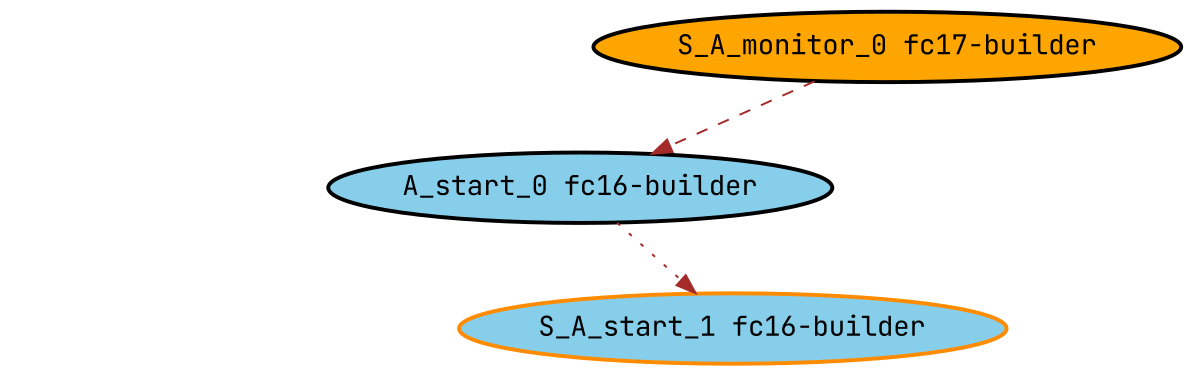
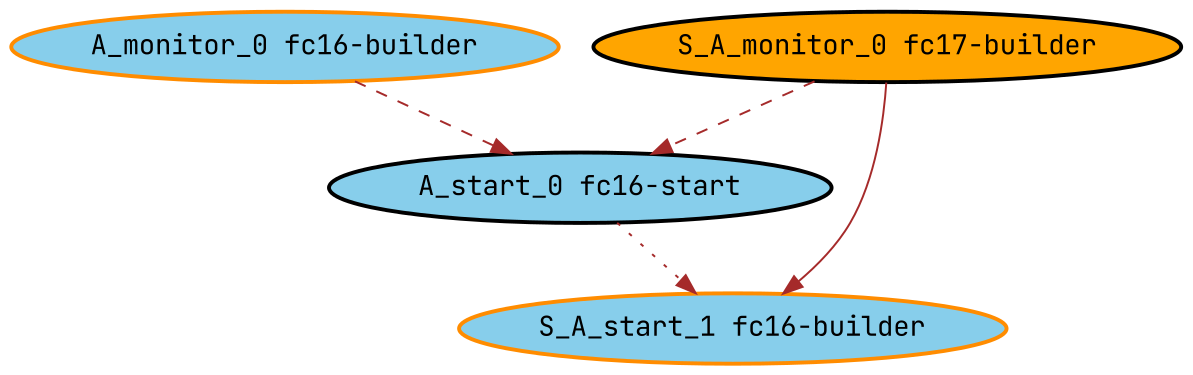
none -> (285, 47)
(580, 188) -> (580, 188)
none -> (864, 192)
